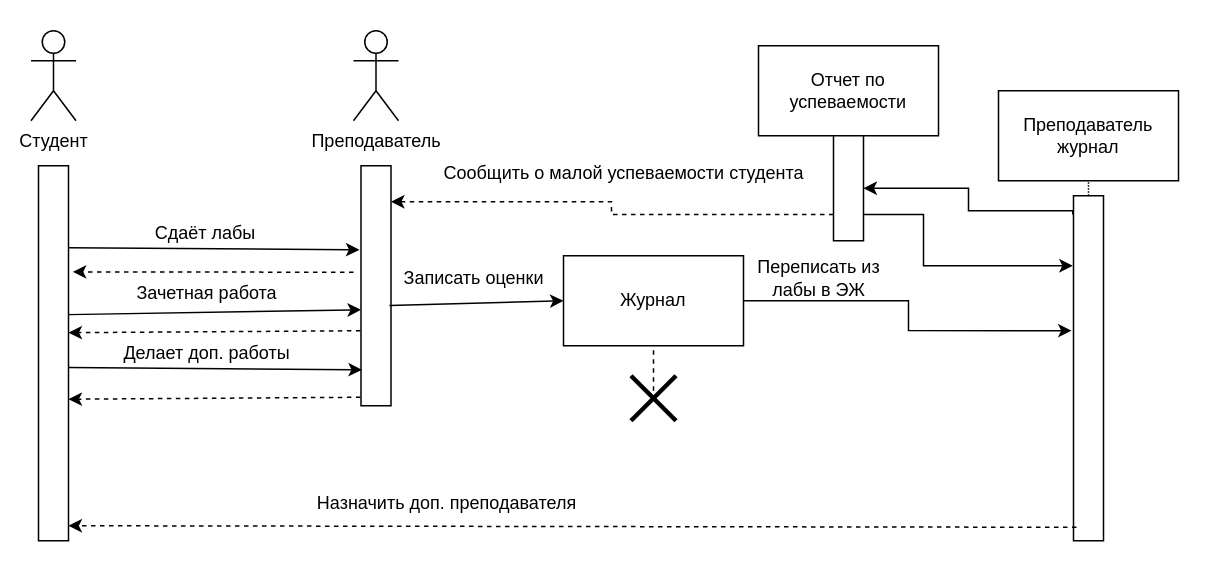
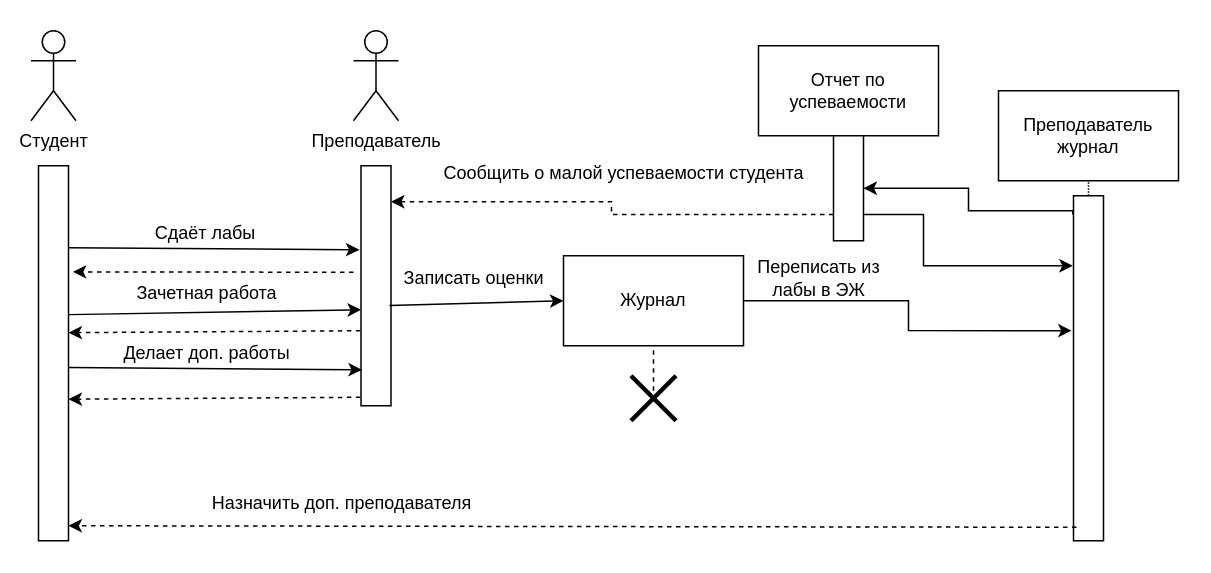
(446, 503) -> (341, 503)
